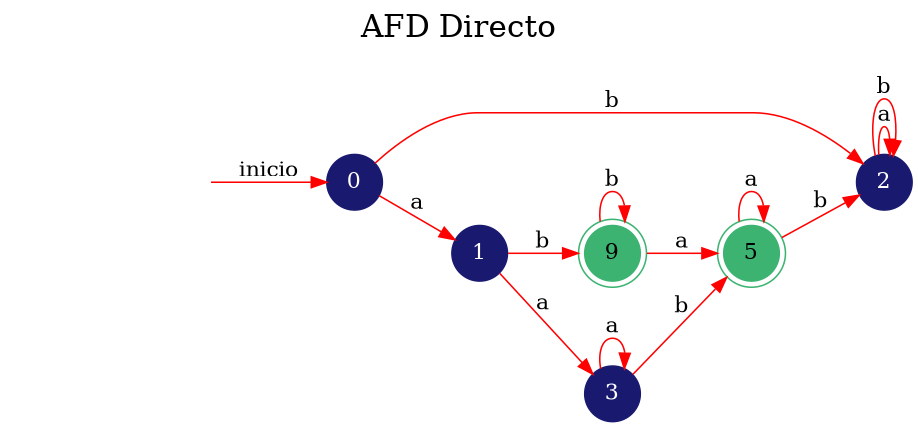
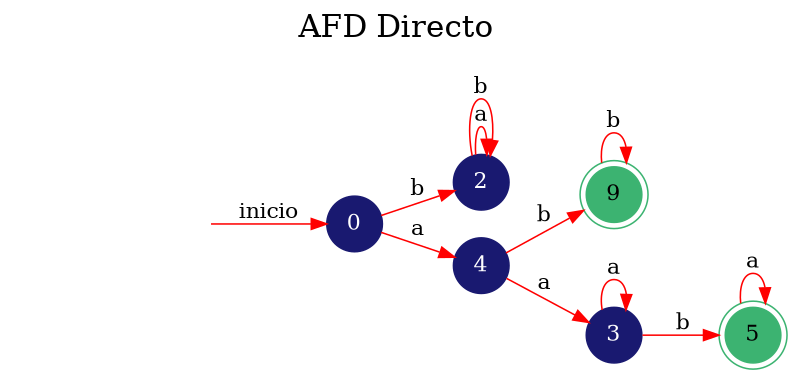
(814, 220) -> none
(480, 253) -> (481, 266)
(674, 253) -> none
